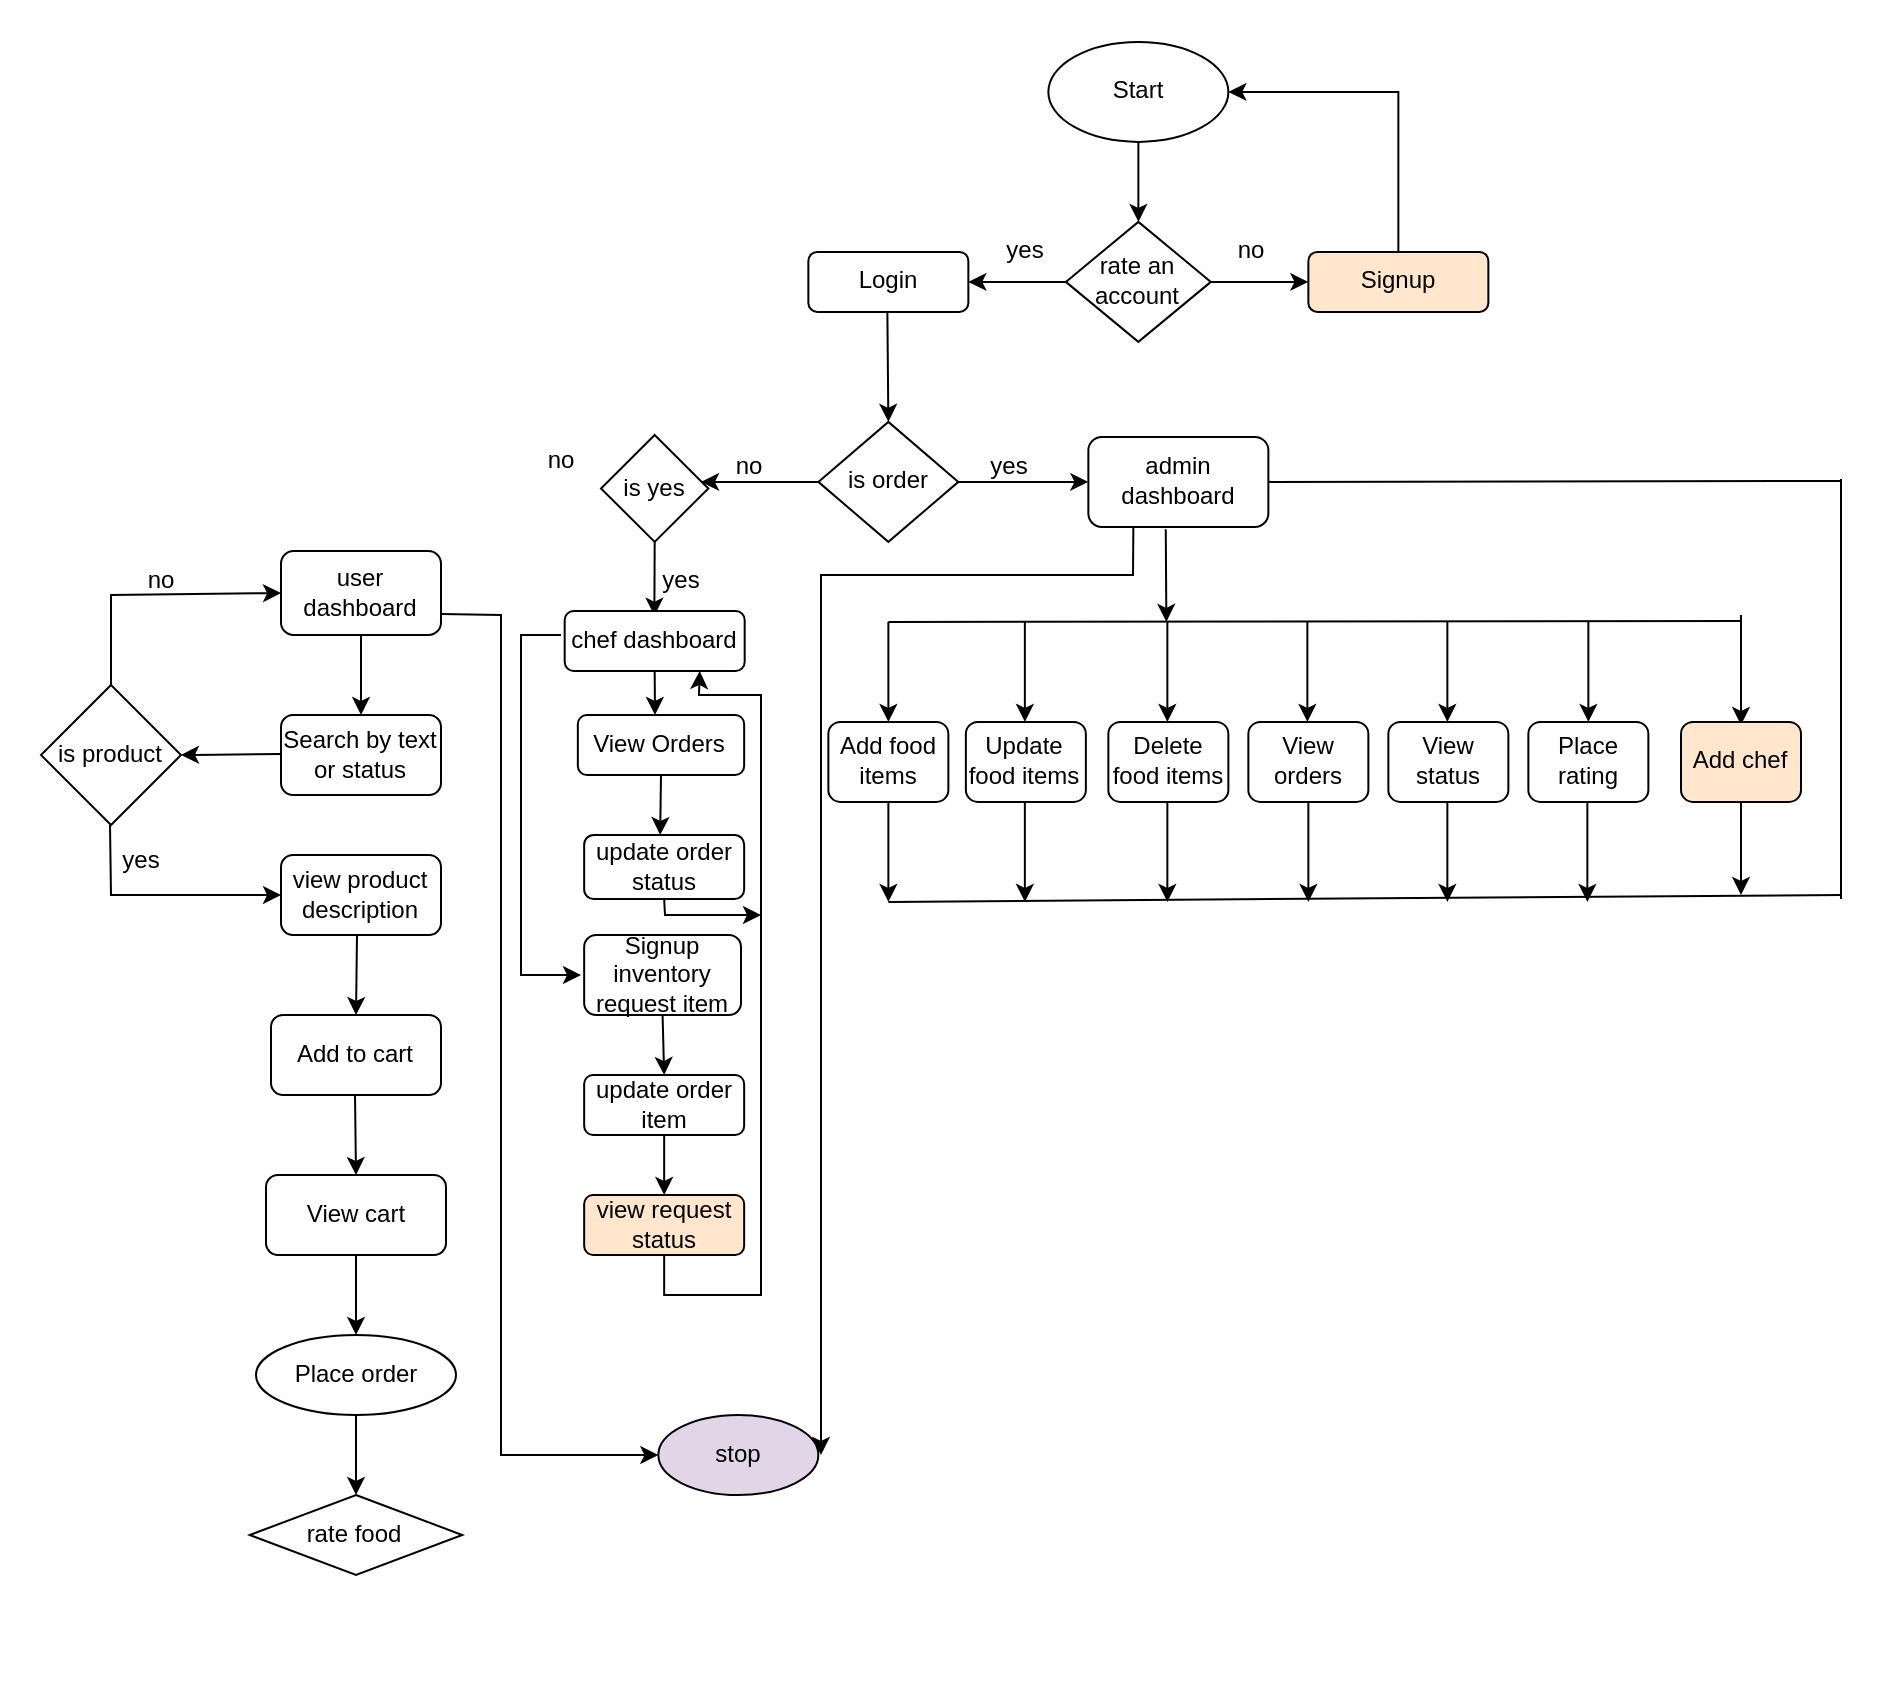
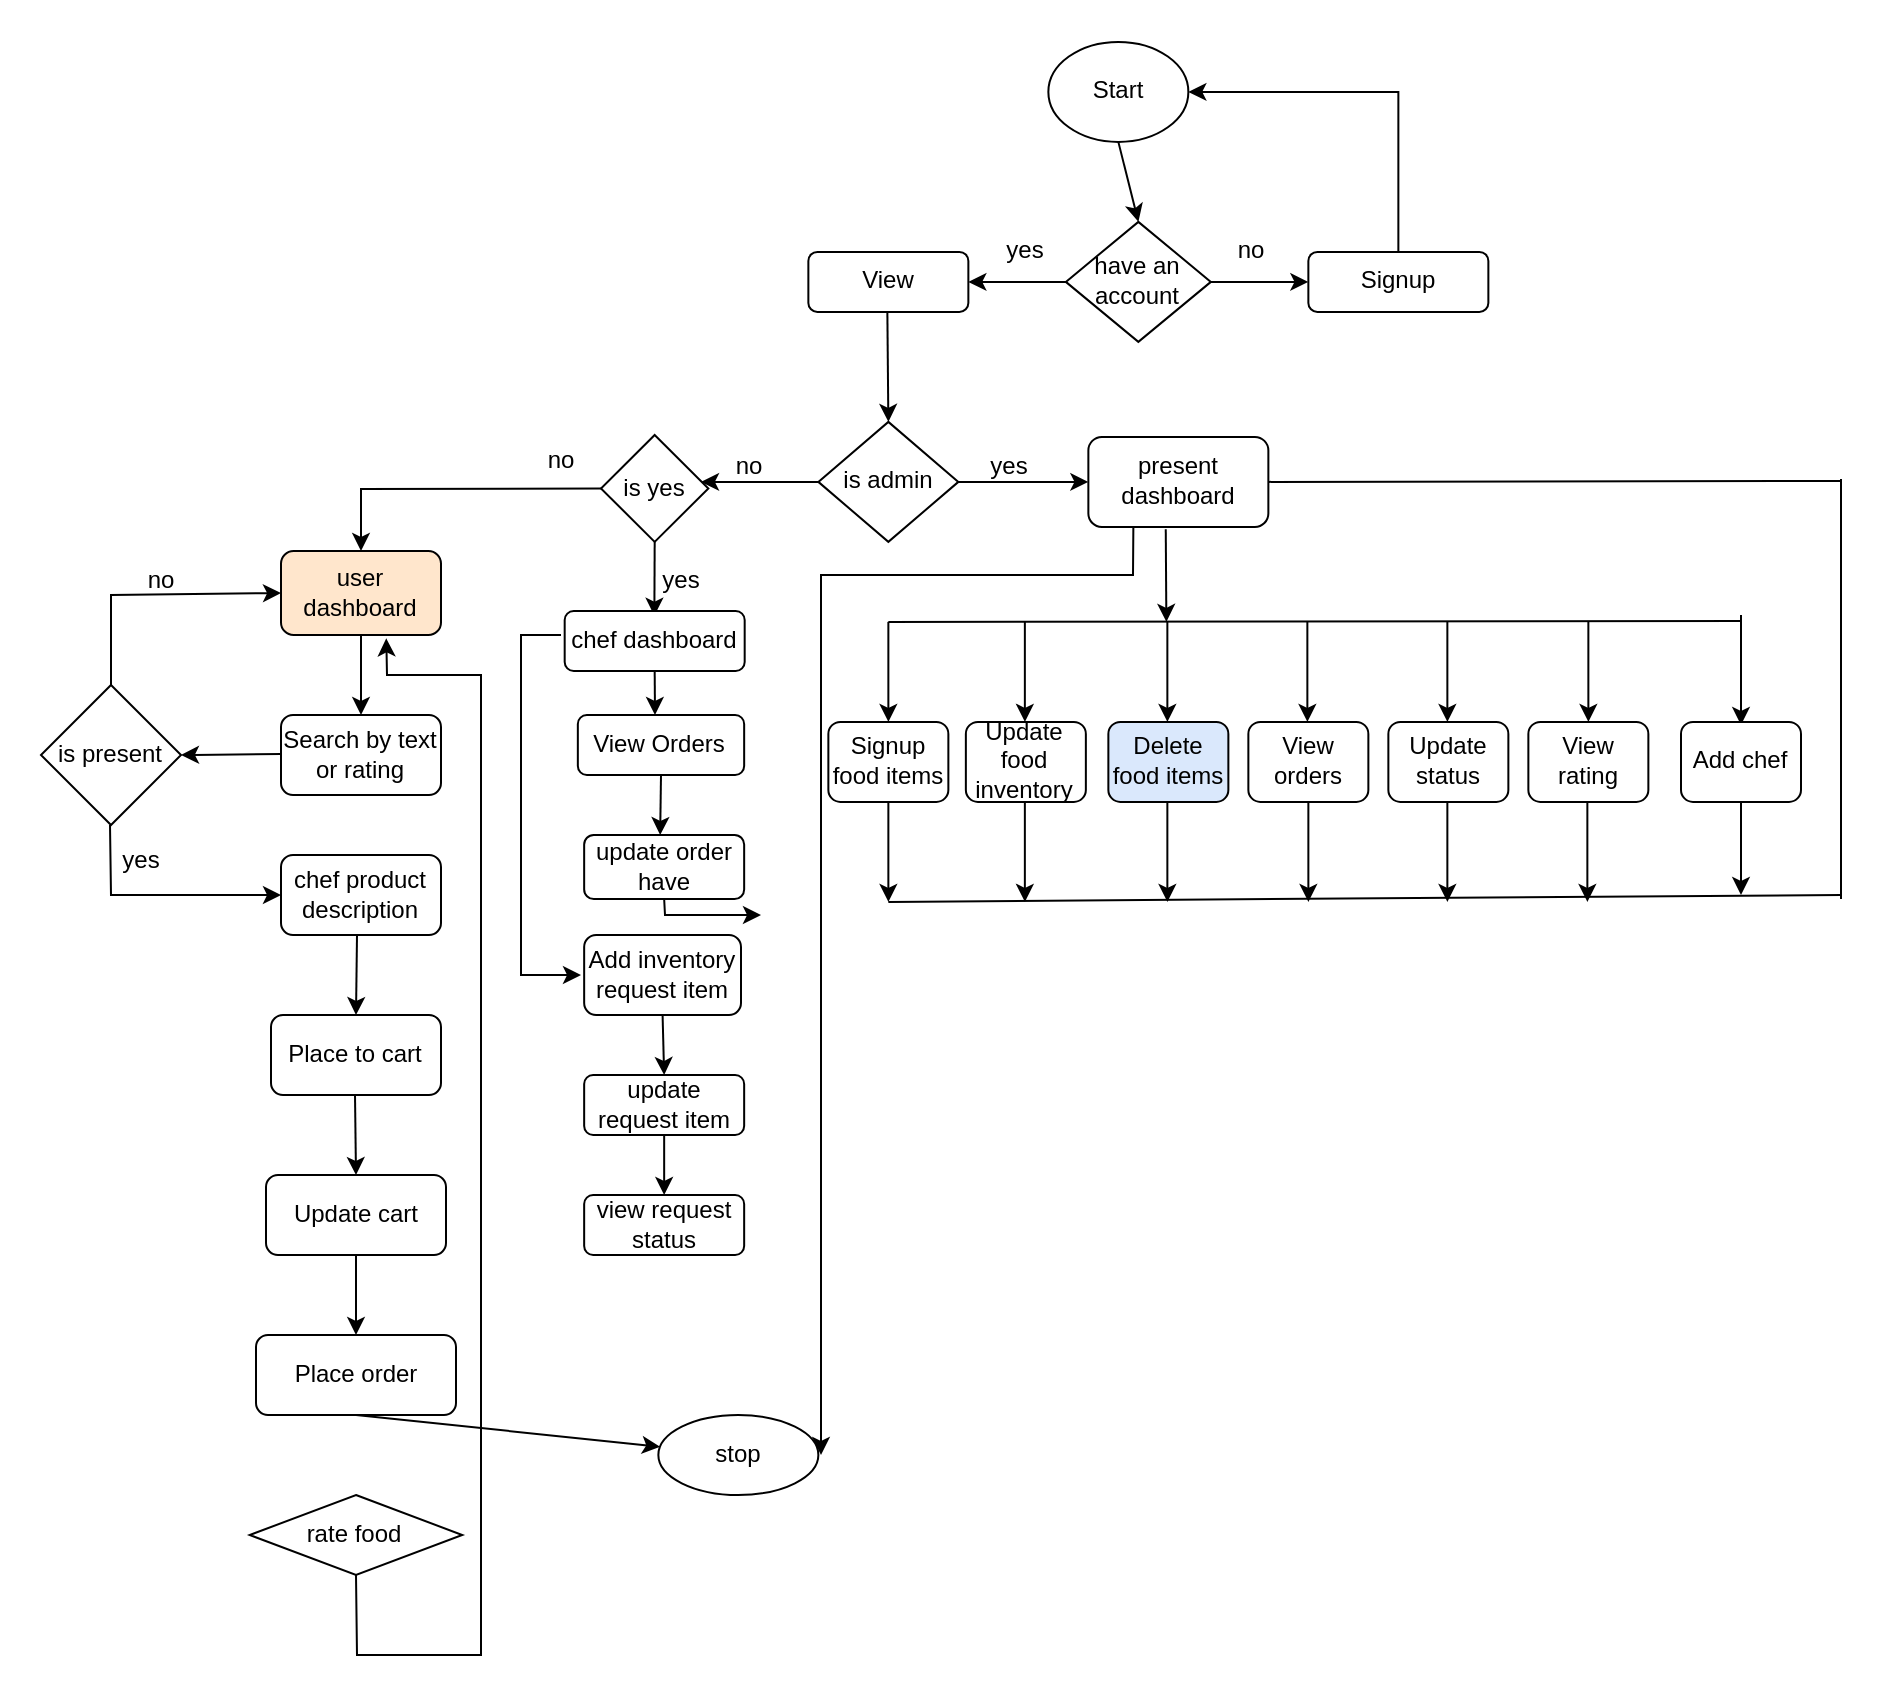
(1138, 92) -> (1118, 92)
(889, 281) -> (889, 281)
(1138, 281) -> (1138, 281)
(1398, 282) -> (1398, 282)
(889, 481) -> (889, 481)
(1179, 481) -> (1179, 481)
none -> (457, 489)
(361, 593) -> (361, 593)
(111, 755) -> (111, 755)
(361, 755) -> (361, 755)
(889, 761) -> (889, 761)
(1025, 761) -> (1025, 761)
(1449, 761) -> (1449, 761)
(1589, 761) -> (1589, 761)
(1168, 762) -> (1168, 762)
(1741, 762) -> (1741, 762)
(665, 867) -> (665, 867)
(361, 895) -> (361, 895)
(663, 975) -> (663, 975)
(761, 1027) -> none
(356, 1055) -> (356, 1055)
(501, 1077) -> none
(665, 1105) -> (665, 1105)
none -> (481, 1209)
(357, 1215) -> (357, 1215)
(664, 1225) -> (664, 1225)
(356, 1375) -> (356, 1375)
(356, 1448) -> (505, 1431)
(738, 1455) -> (738, 1455)
